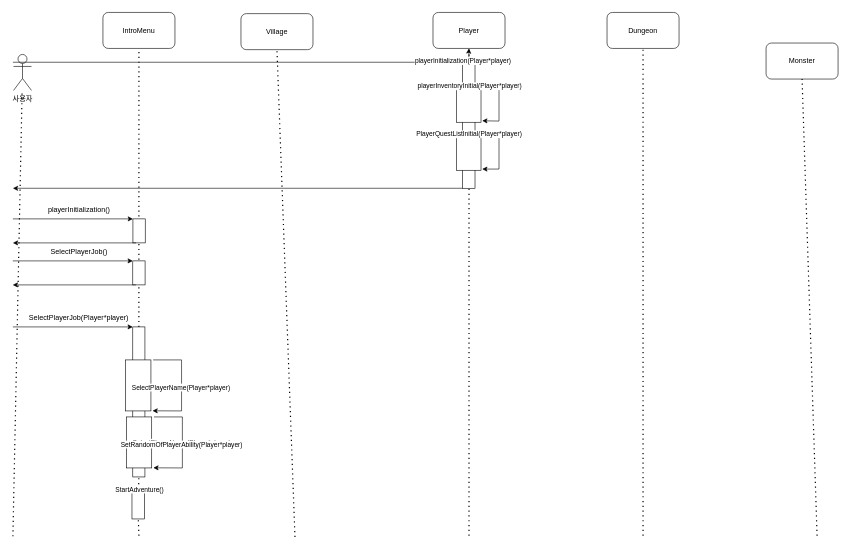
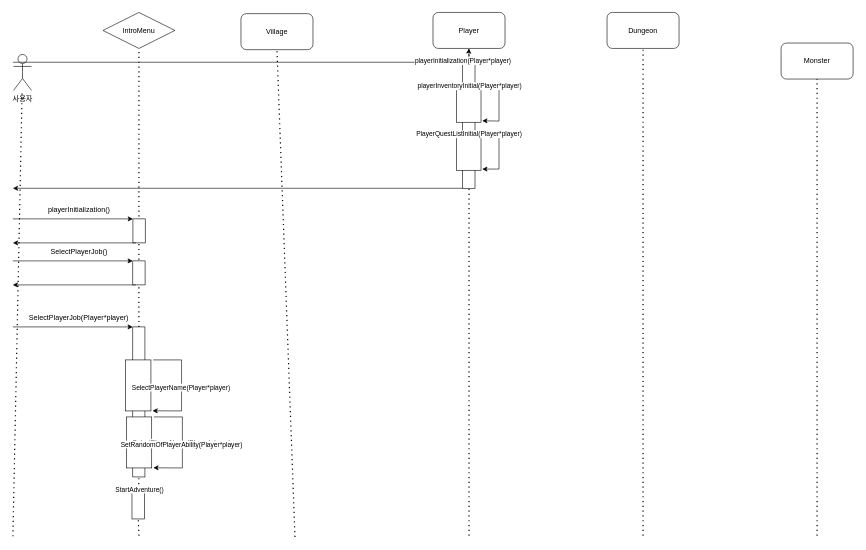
(139, 30) -> (139, 30)
(802, 61) -> (817, 61)
